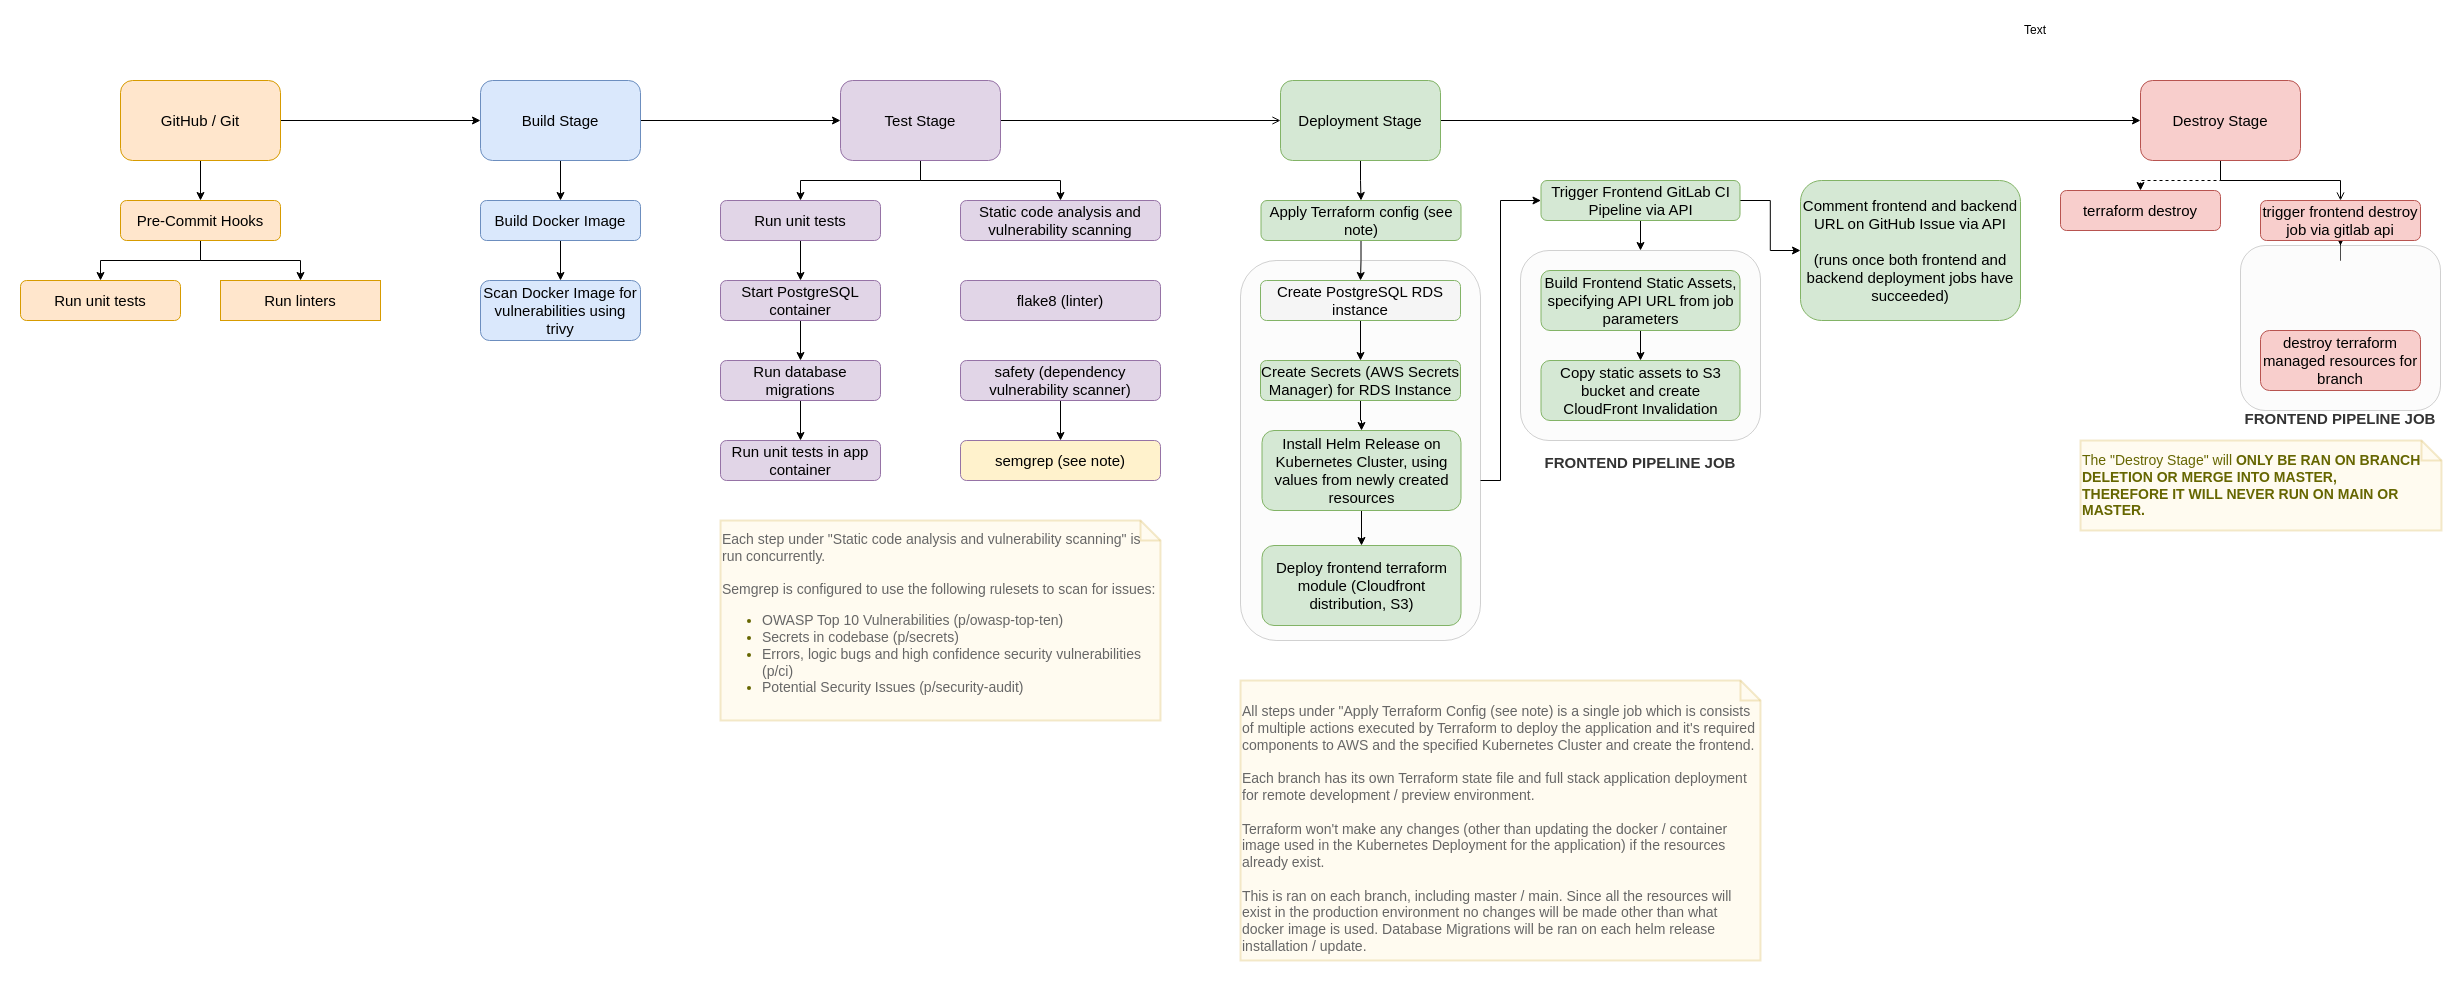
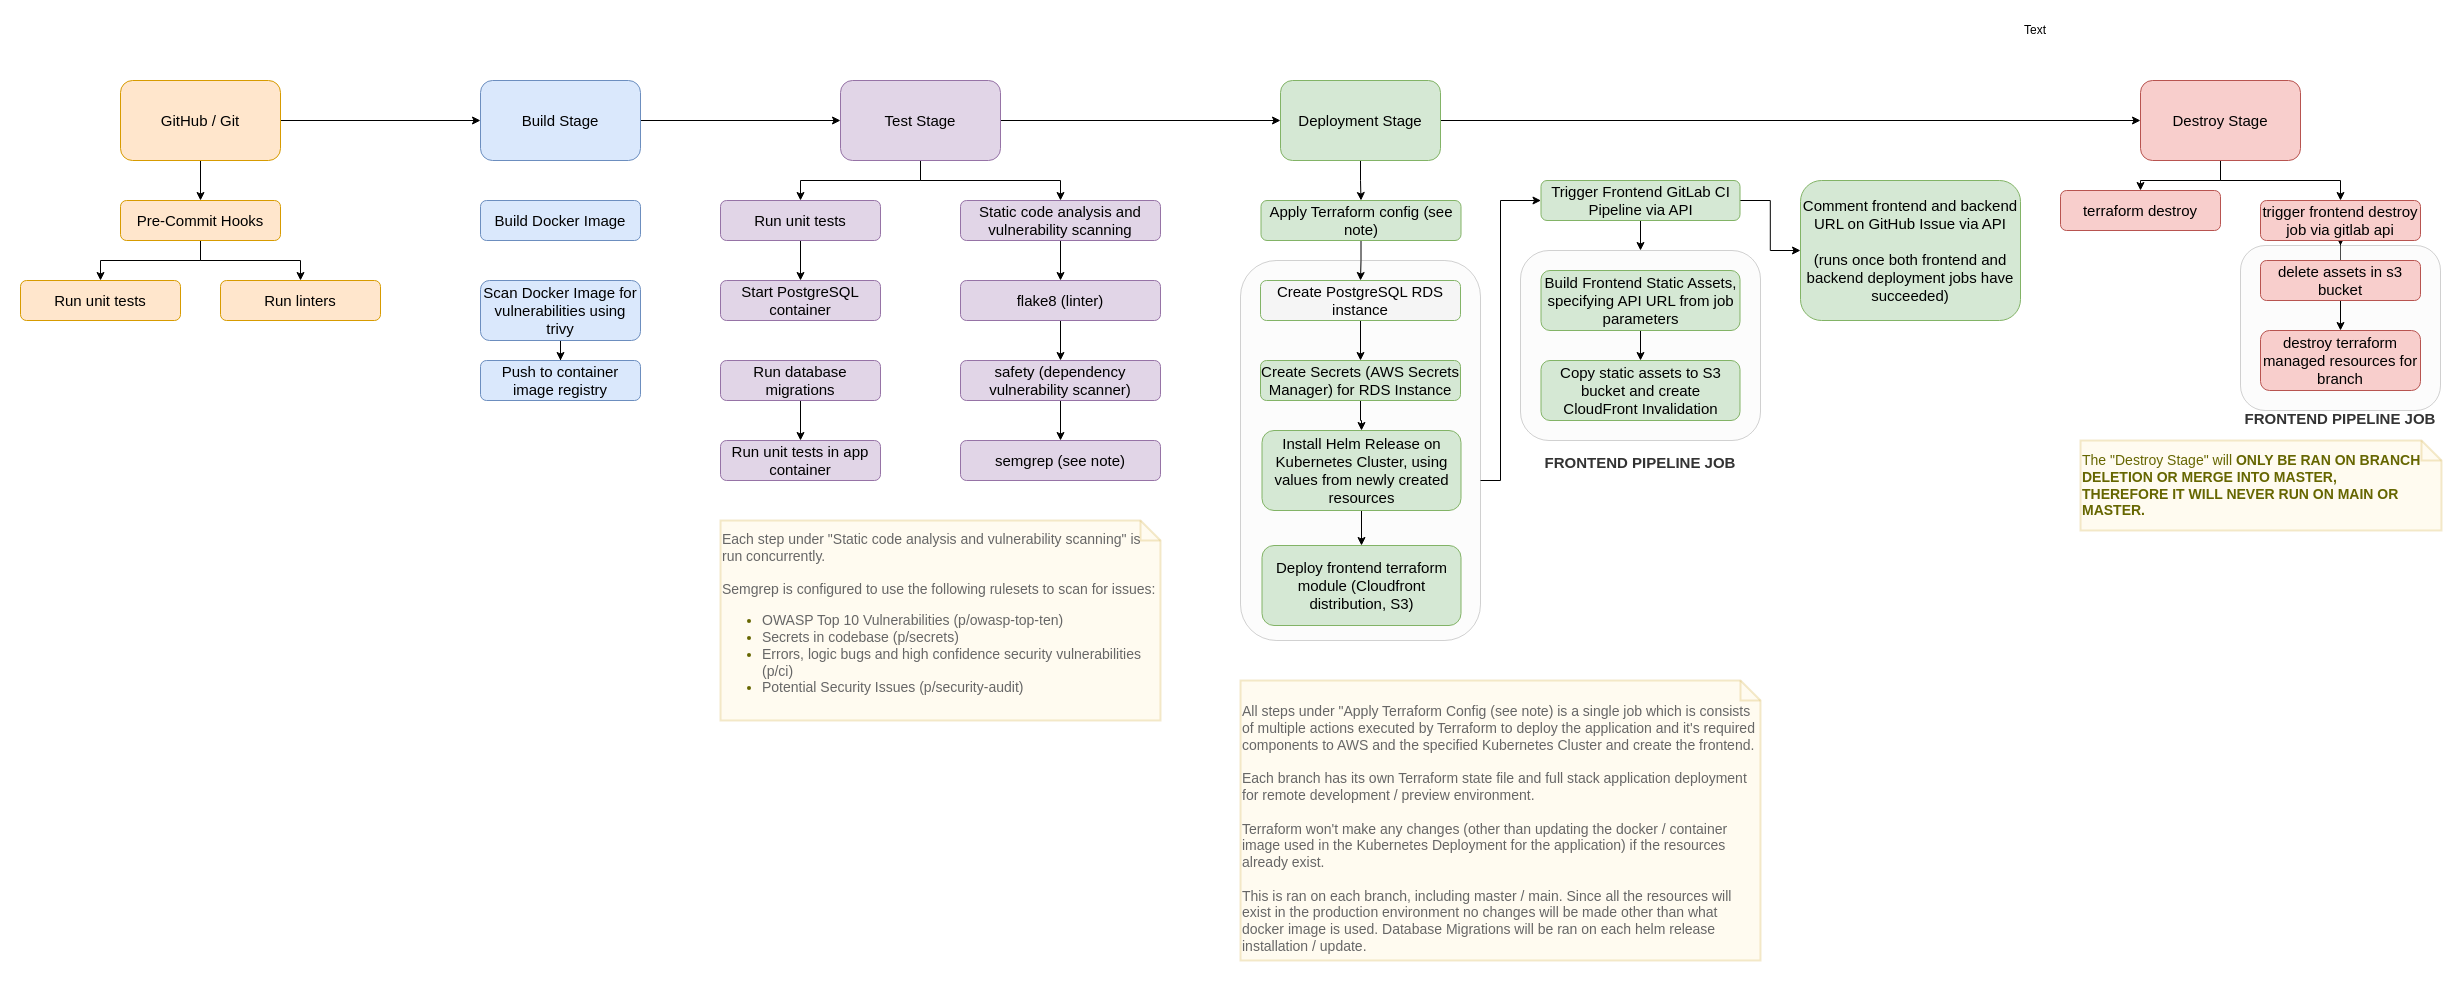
(1274, 121) -> (1272, 121)
(561, 177) -> none
(2179, 181) -> (2179, 181)
(2341, 194) -> (2341, 192)
(561, 257) -> none
none -> (1061, 257)
none -> (2341, 281)
(301, 301) -> (301, 301)
none -> (2341, 320)
(801, 337) -> none
none -> (1061, 337)
none -> (561, 355)
none -> (561, 381)
(1061, 461) -> (1061, 461)
